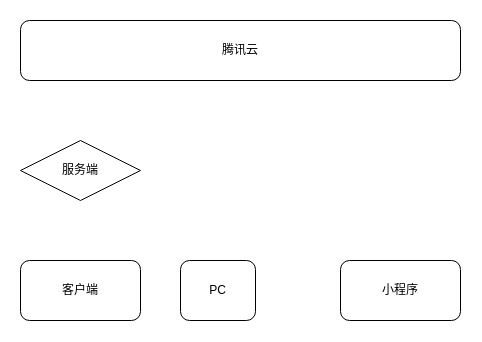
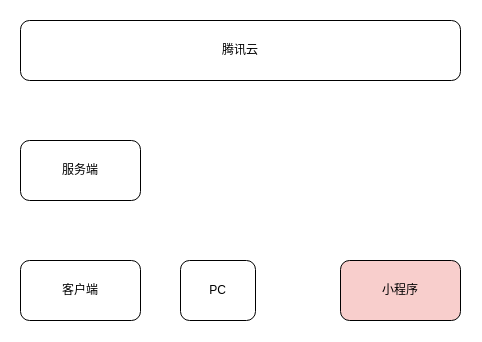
(81, 171) -> (81, 171)
(401, 291) -> (401, 291)
